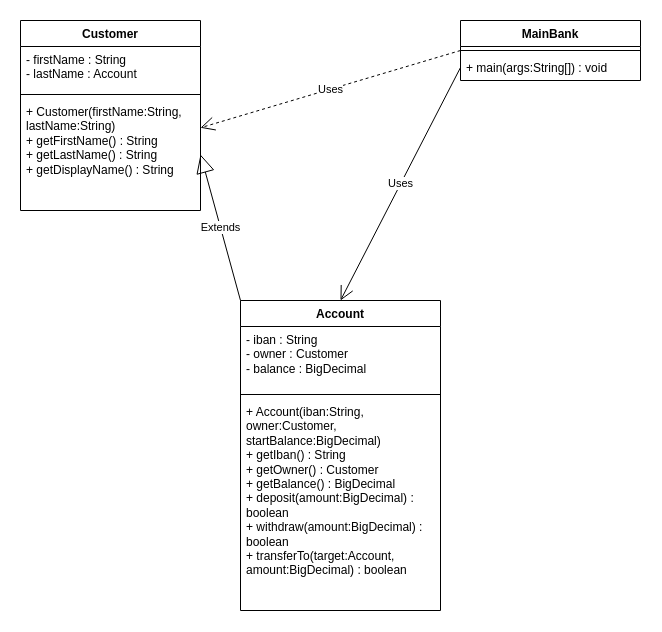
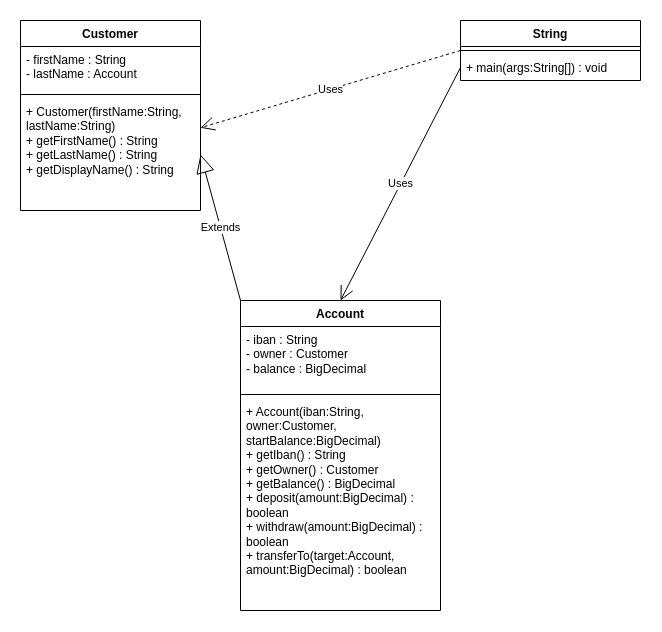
(551, 35) -> (551, 35)
